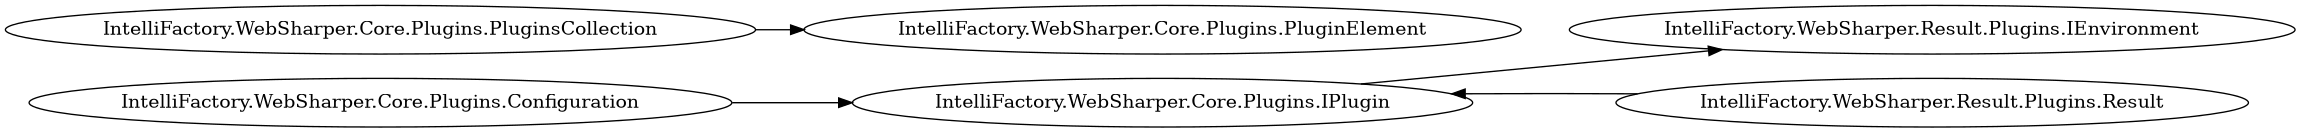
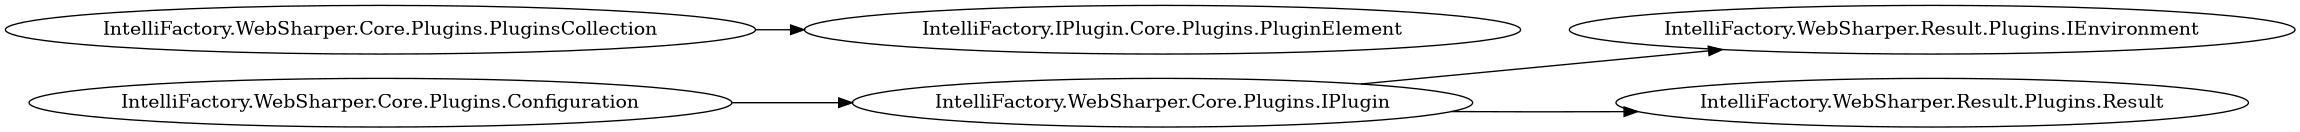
(1163, 30) -> (1163, 30)
(1551, 94) -> (1538, 112)
